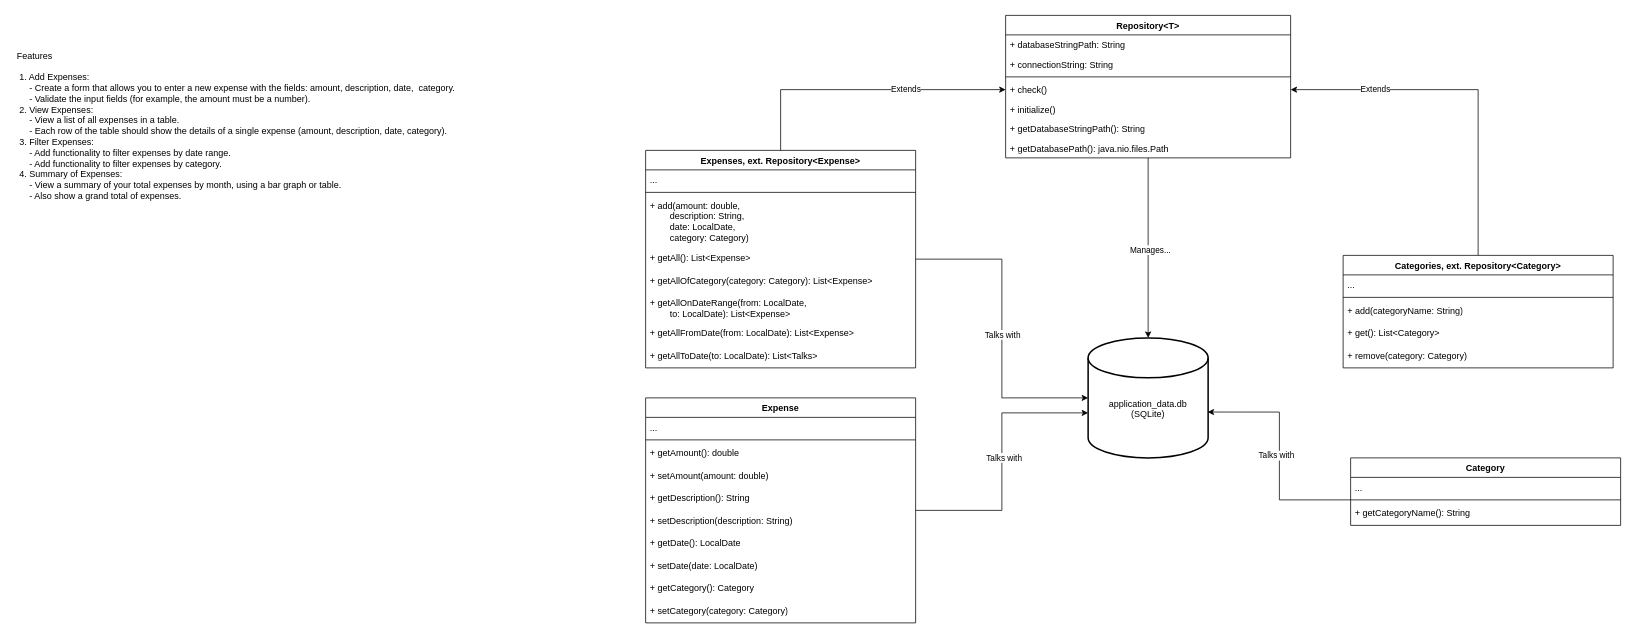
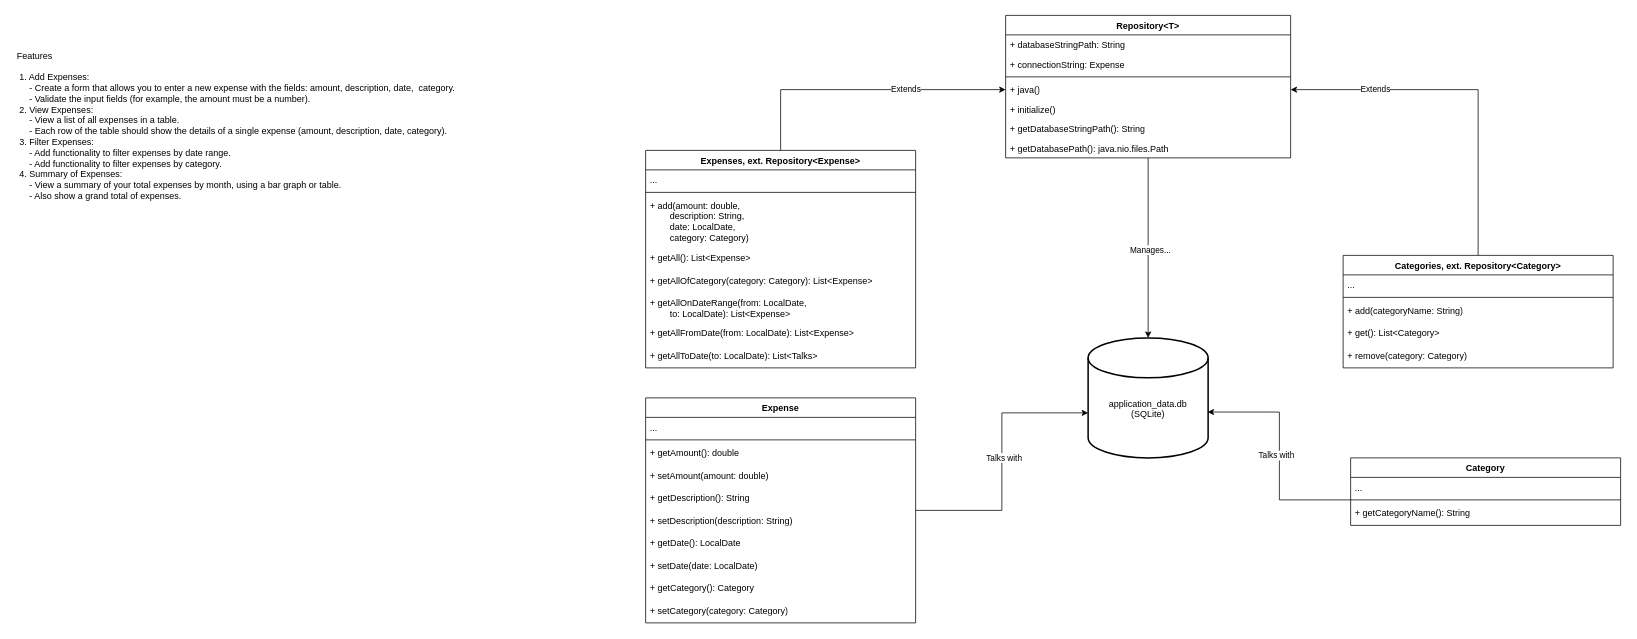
(1068, 65) -> (1072, 65)
(1031, 91) -> (1029, 91)
(1002, 335) -> none
